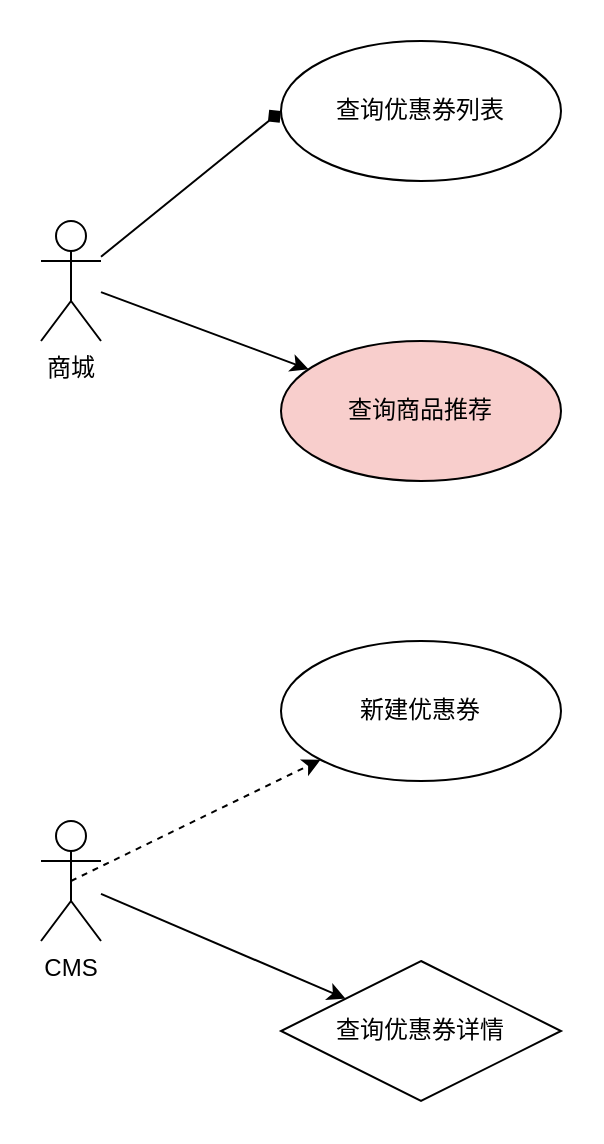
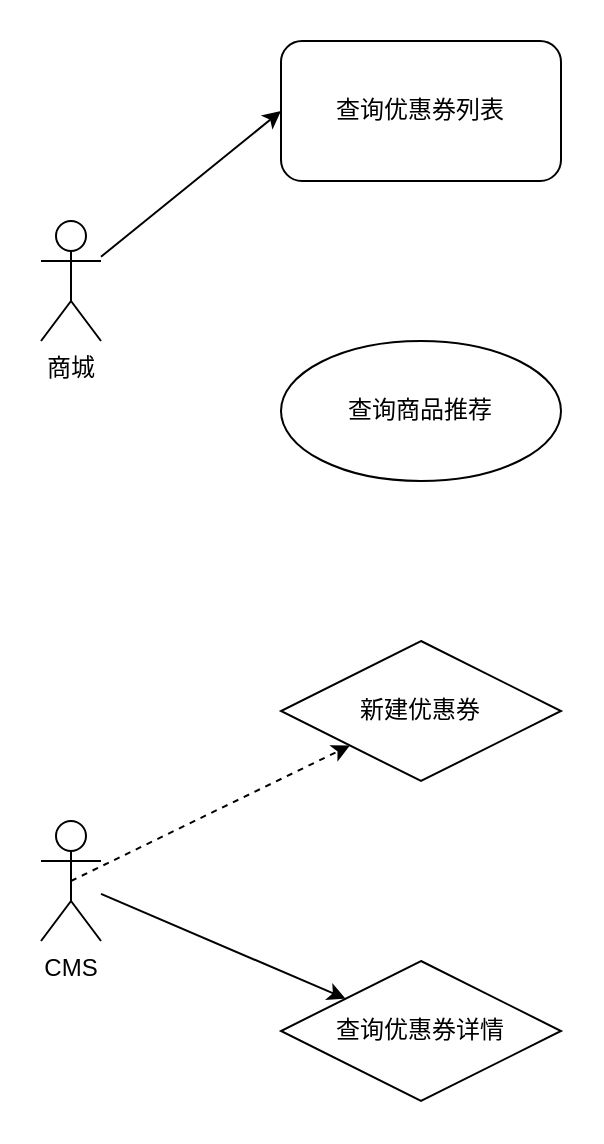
(421, 111) -> (421, 111)
(268, 121) -> (270, 120)
(199, 328) -> none
(421, 411) -> (421, 411)
(421, 711) -> (421, 711)
